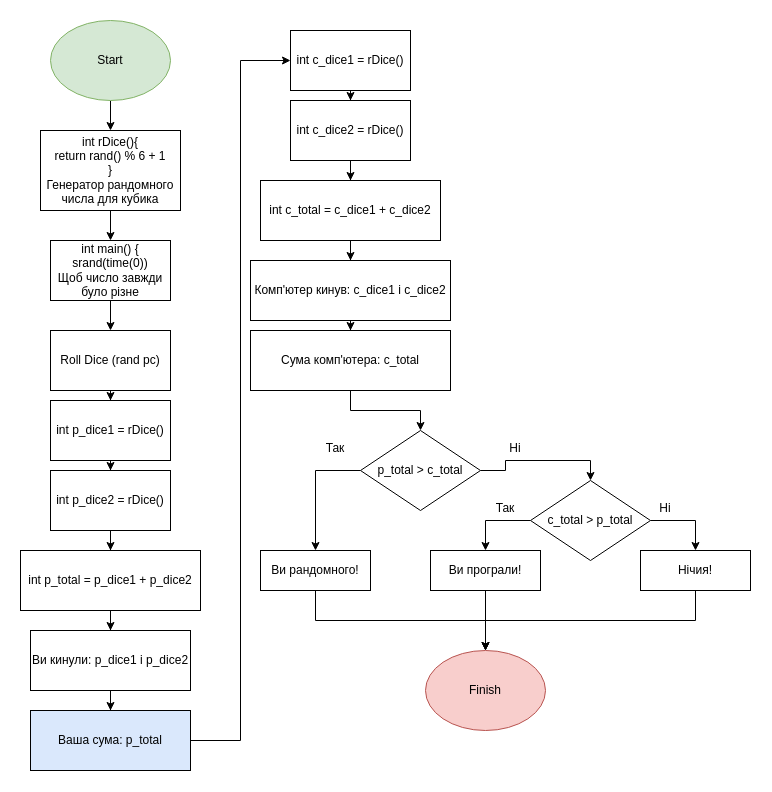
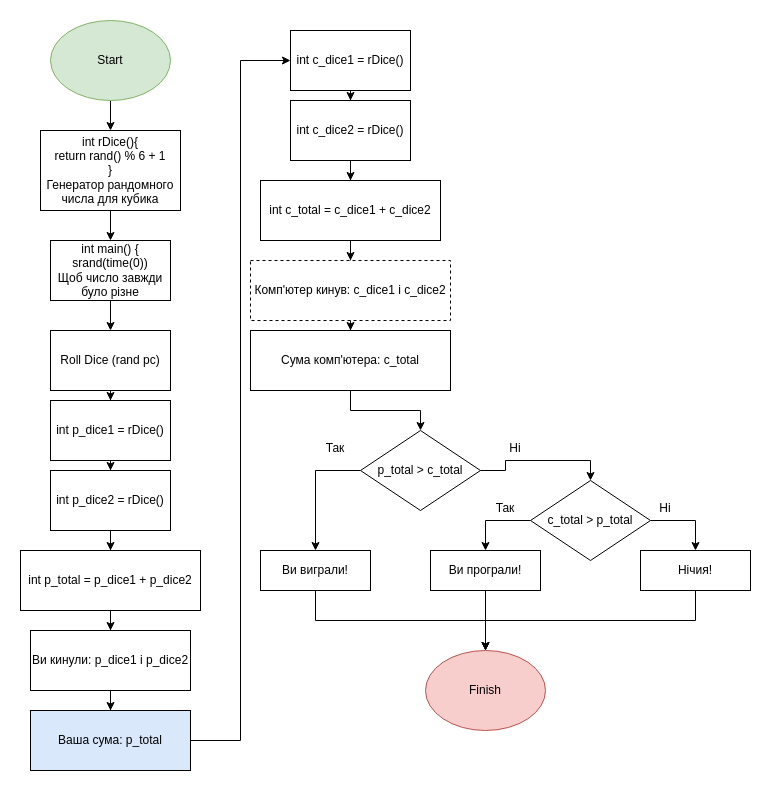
(351, 291) -> (351, 291)
(316, 571) -> (316, 571)
